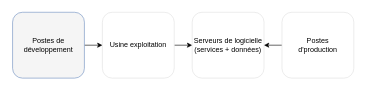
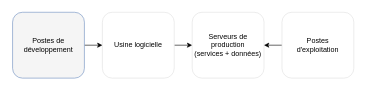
(138, 45) -> (138, 45)
(228, 45) -> (228, 45)
(318, 45) -> (318, 45)
